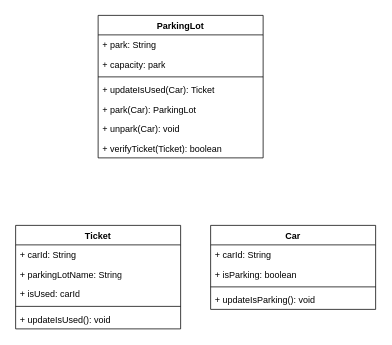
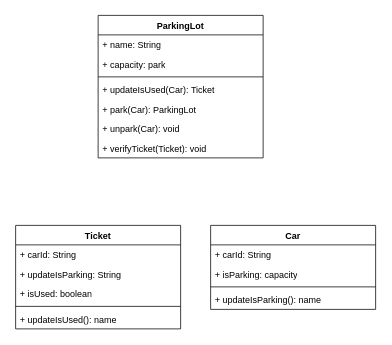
(133, 46) -> (133, 46)
(172, 149) -> (165, 149)
(75, 275) -> (77, 275)
(258, 275) -> (261, 275)
(53, 295) -> (57, 295)
(272, 301) -> (273, 301)
(71, 320) -> (72, 320)
